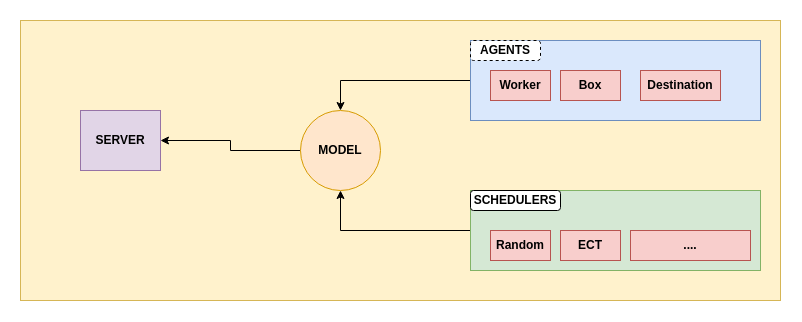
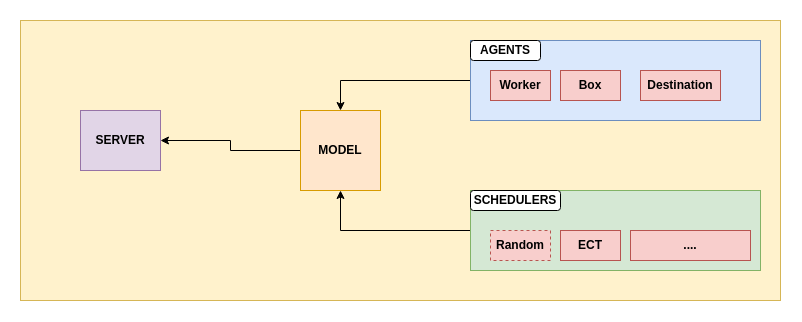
(506, 51) -> (506, 51)
(341, 151) -> (341, 151)
(521, 246) -> (521, 246)
